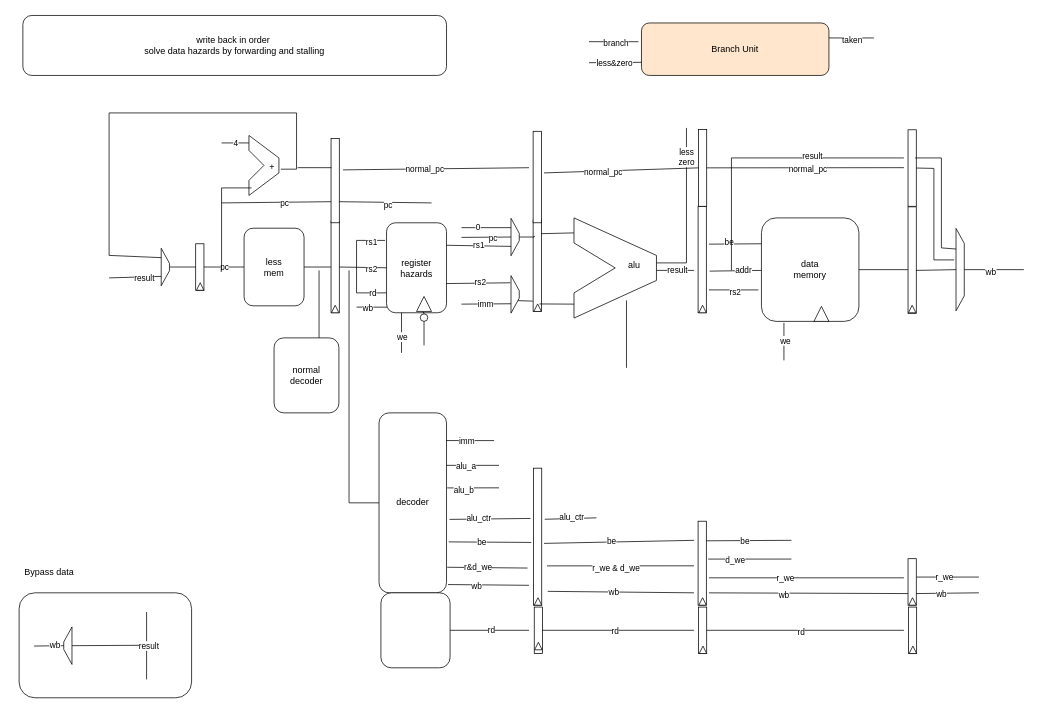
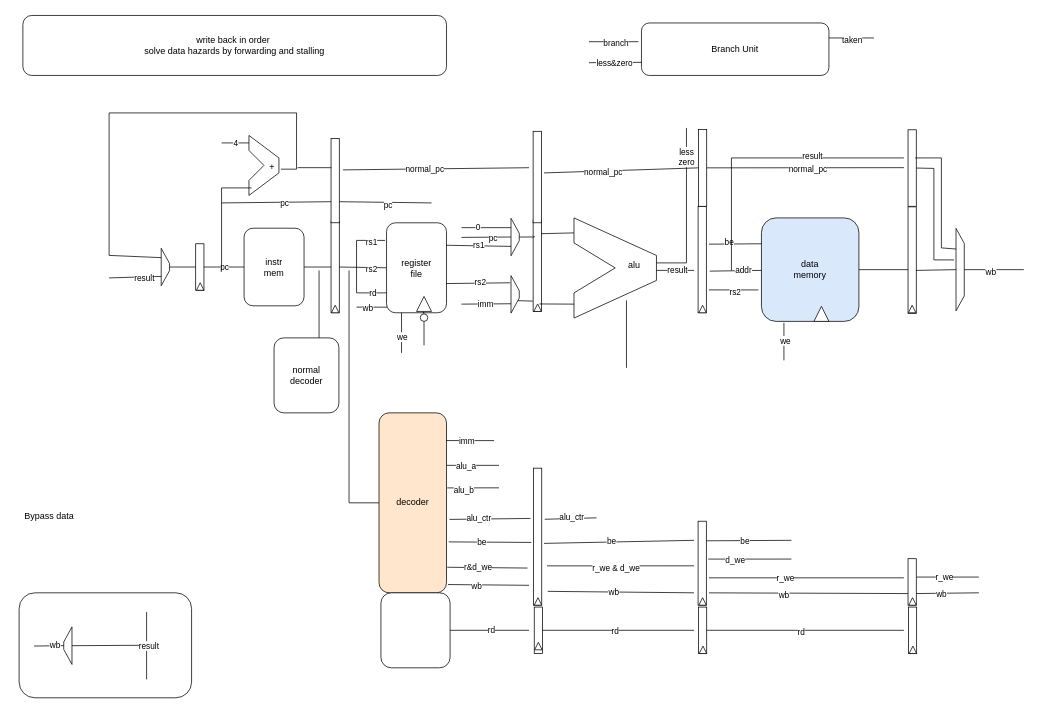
(735, 49) -> (735, 49)
(274, 267) -> (274, 267)
(417, 268) -> (417, 268)
(810, 270) -> (810, 270)
(413, 503) -> (413, 503)
(49, 573) -> (49, 516)
